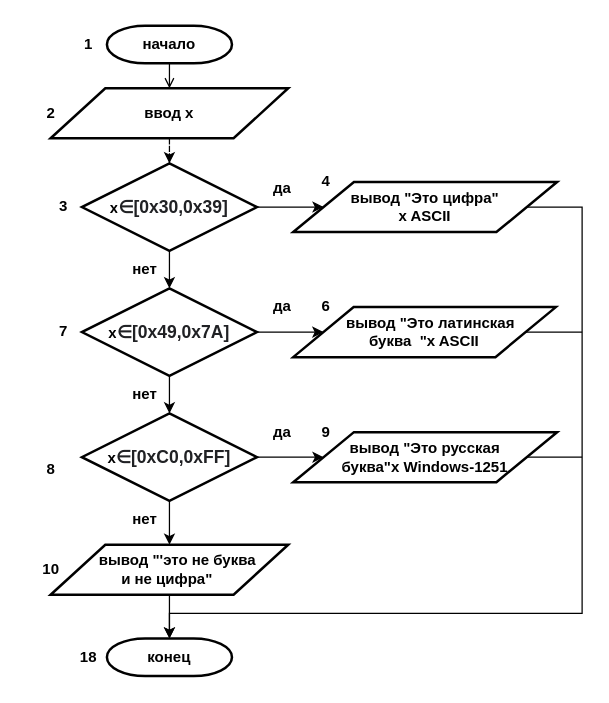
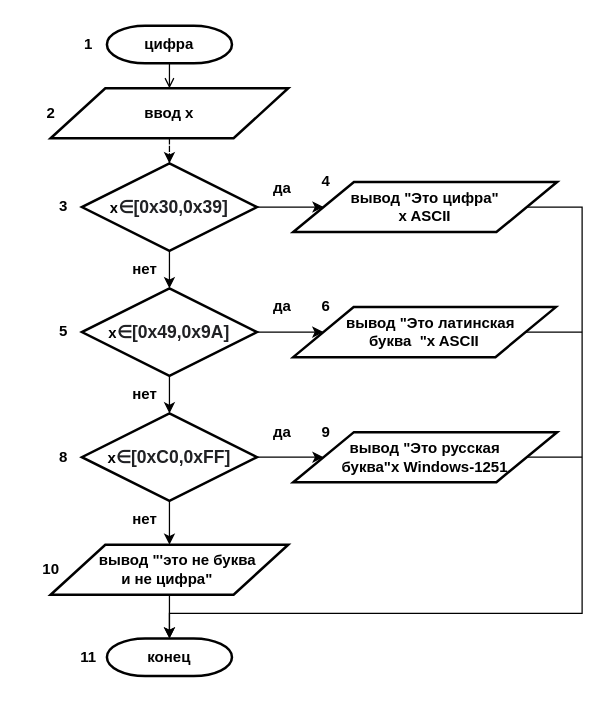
(169, 44) -> (169, 44)
(64, 332) -> (64, 332)
(169, 332) -> (169, 332)
(51, 469) -> (63, 457)
(89, 657) -> (89, 657)
